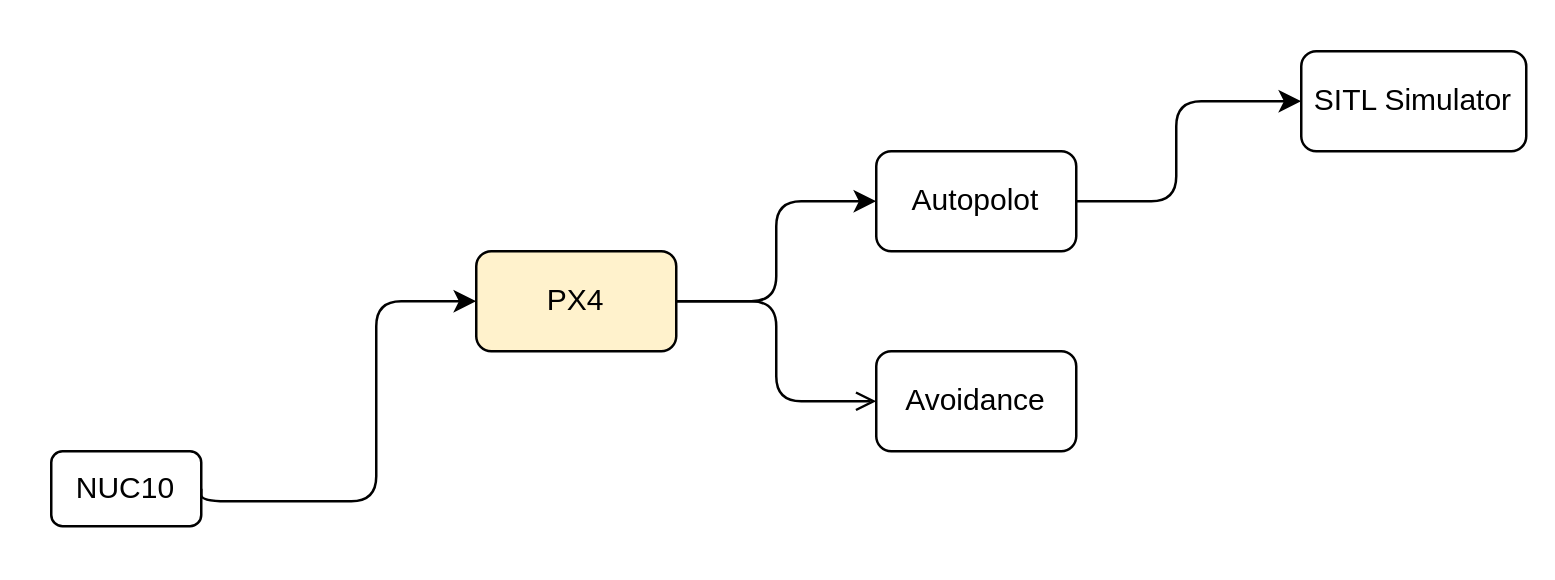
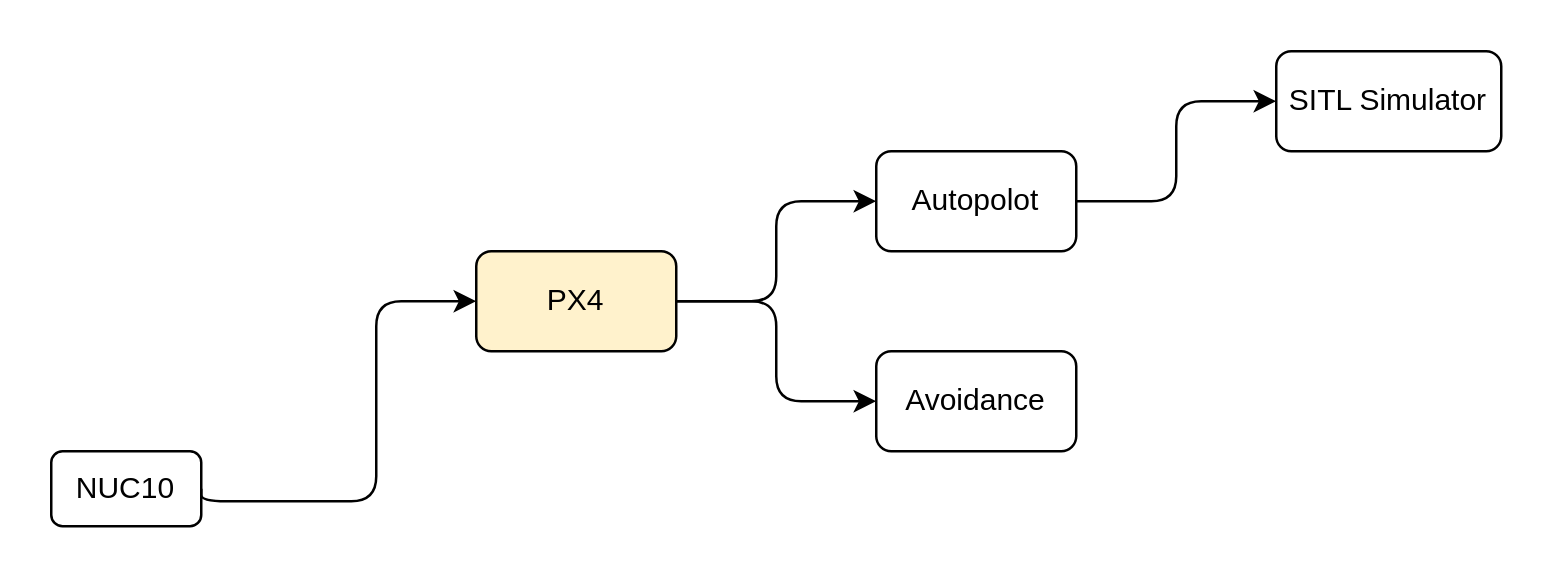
(1414, 101) -> (1389, 101)
(862, 401) -> (858, 401)
